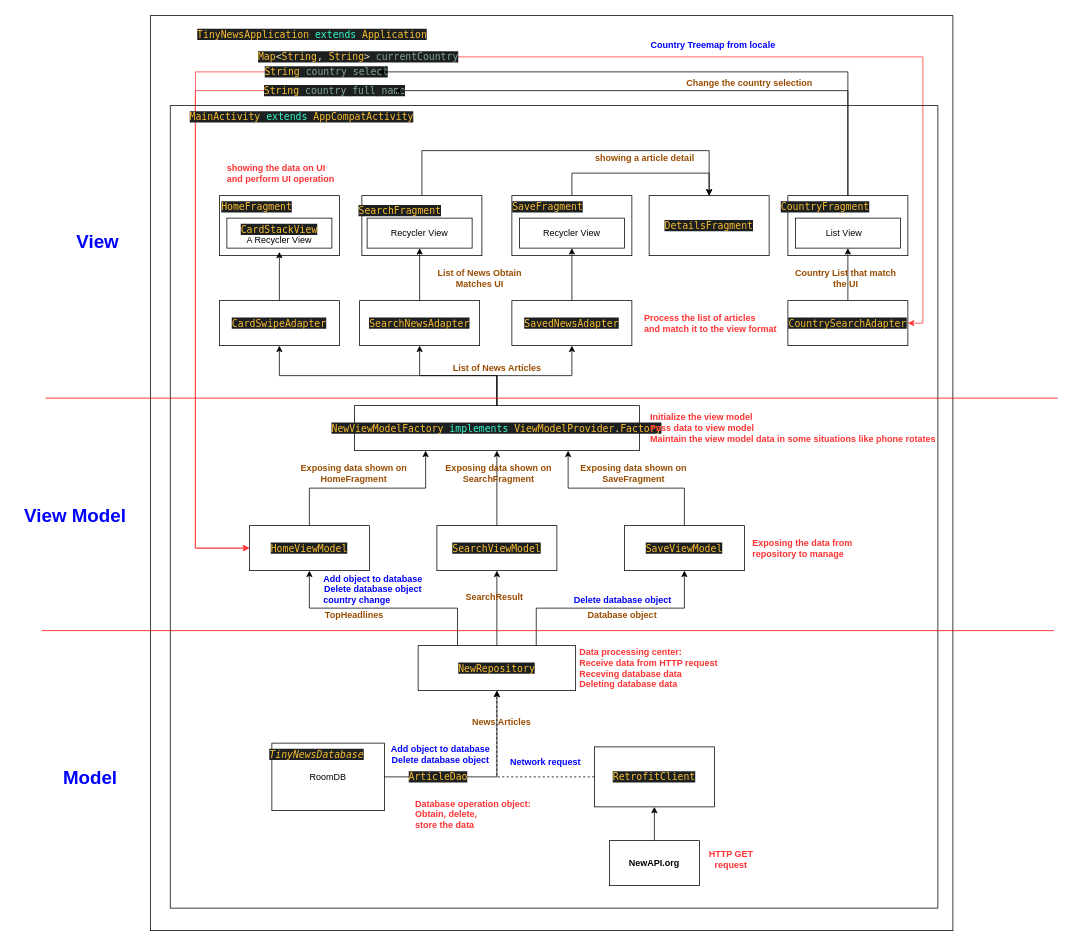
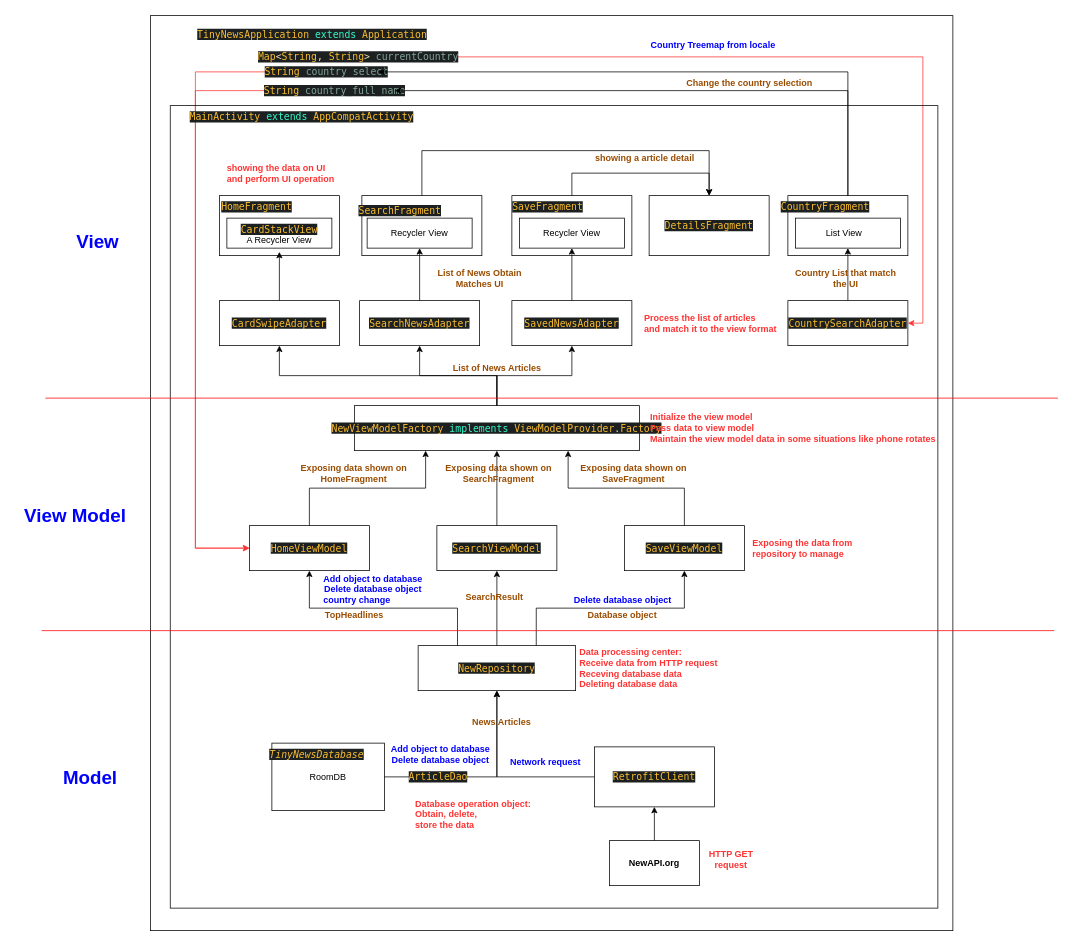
(545, 777) -> (545, 777)
